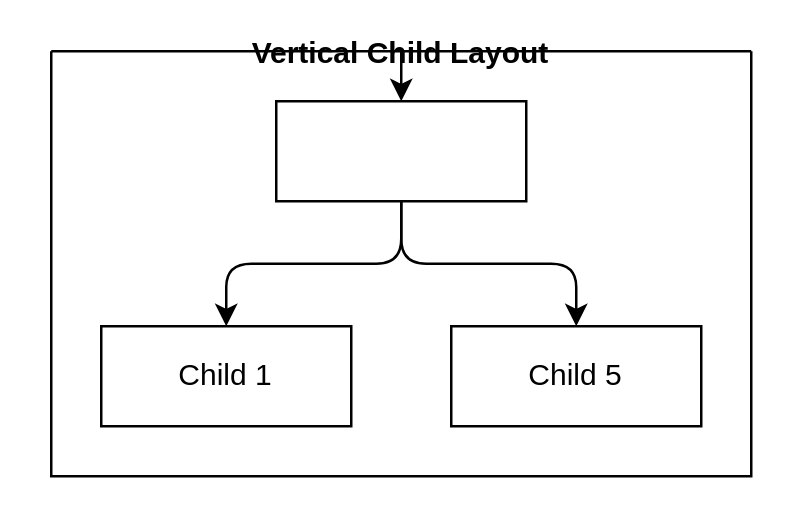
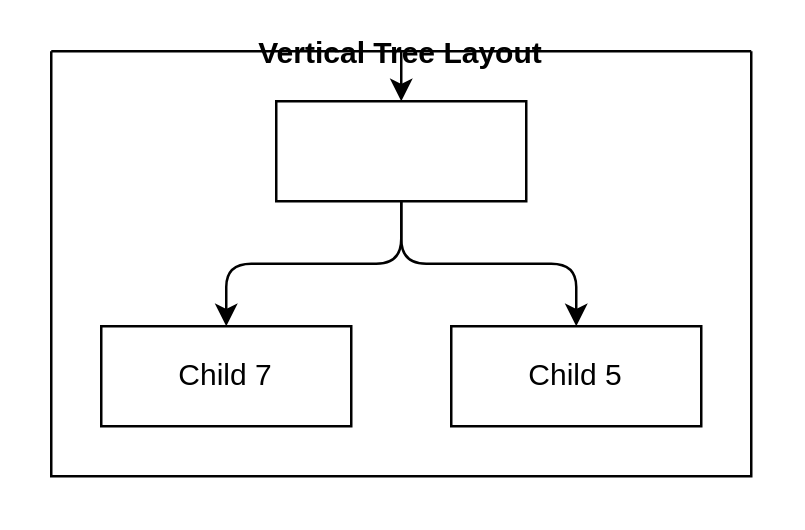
(400, 53) -> (400, 53)
(226, 376) -> (226, 376)
